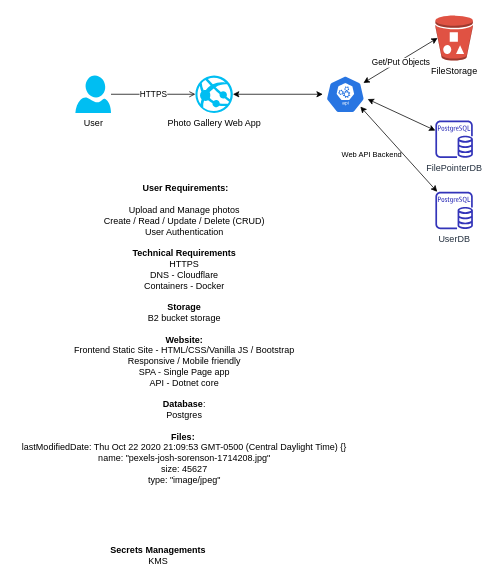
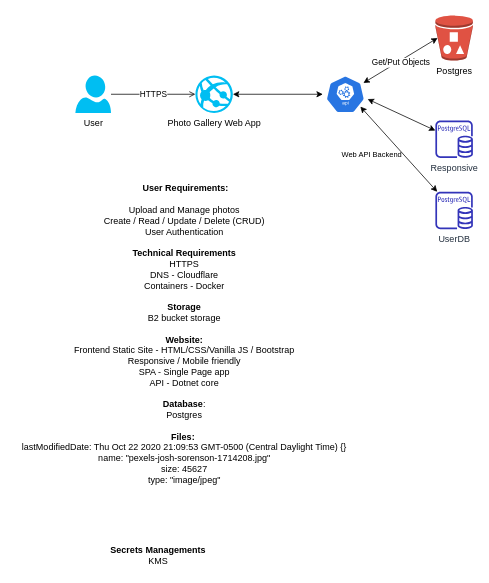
(455, 71) -> (455, 71)
(455, 169) -> (455, 169)
